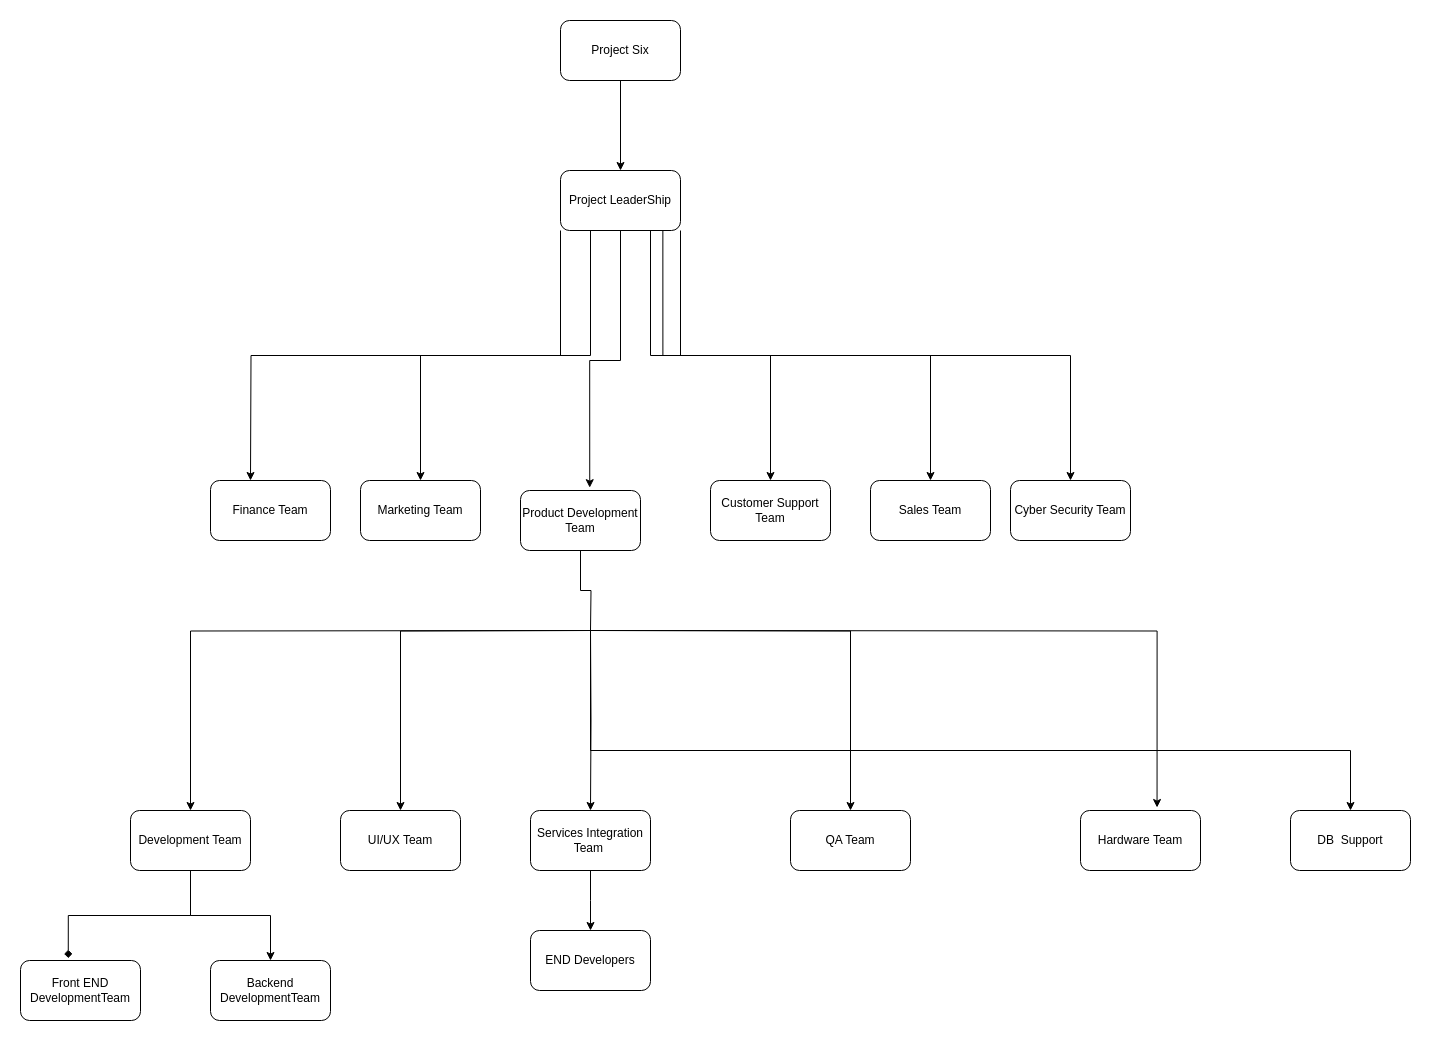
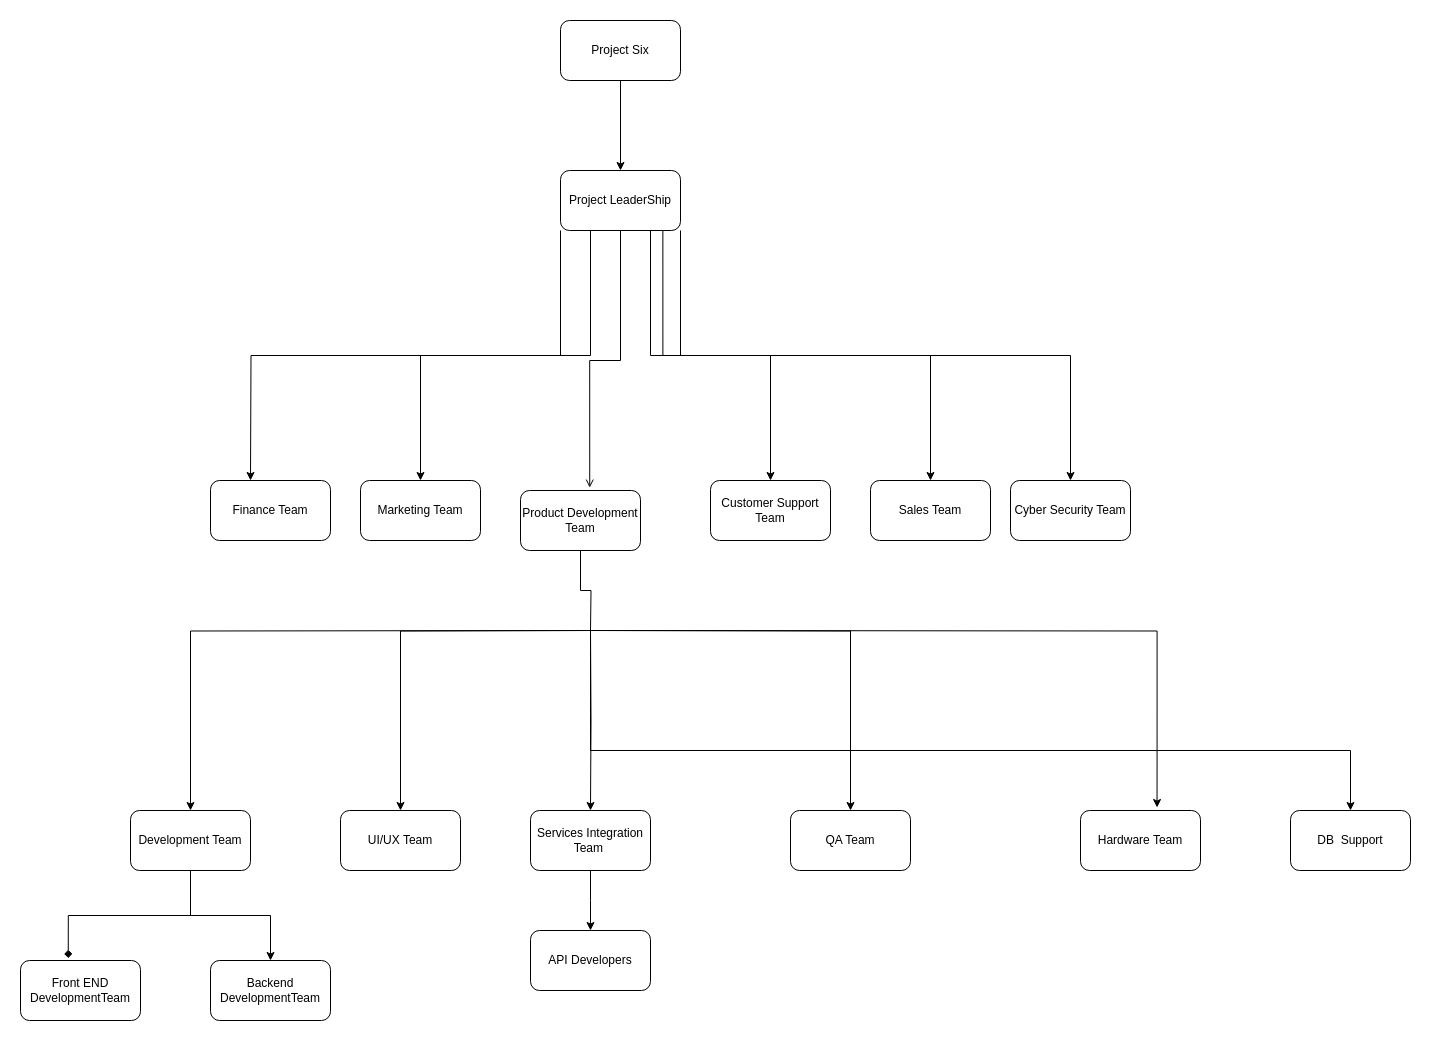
(590, 479) -> (590, 481)
(591, 961) -> (591, 961)
